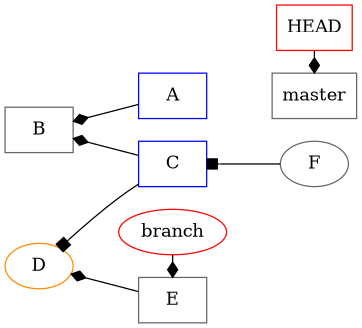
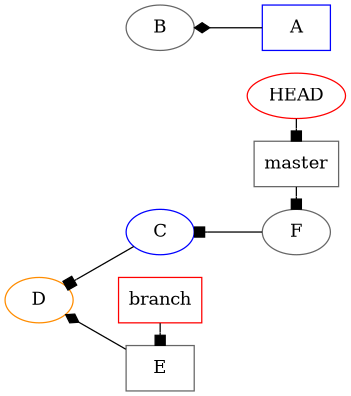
(314, 28) -> (296, 96)
(314, 54) -> (296, 124)
(39, 130) -> (160, 28)
(113, 149) -> none
(173, 164) -> (160, 232)
none -> (296, 192)
(173, 232) -> (160, 300)
(173, 258) -> (160, 328)
